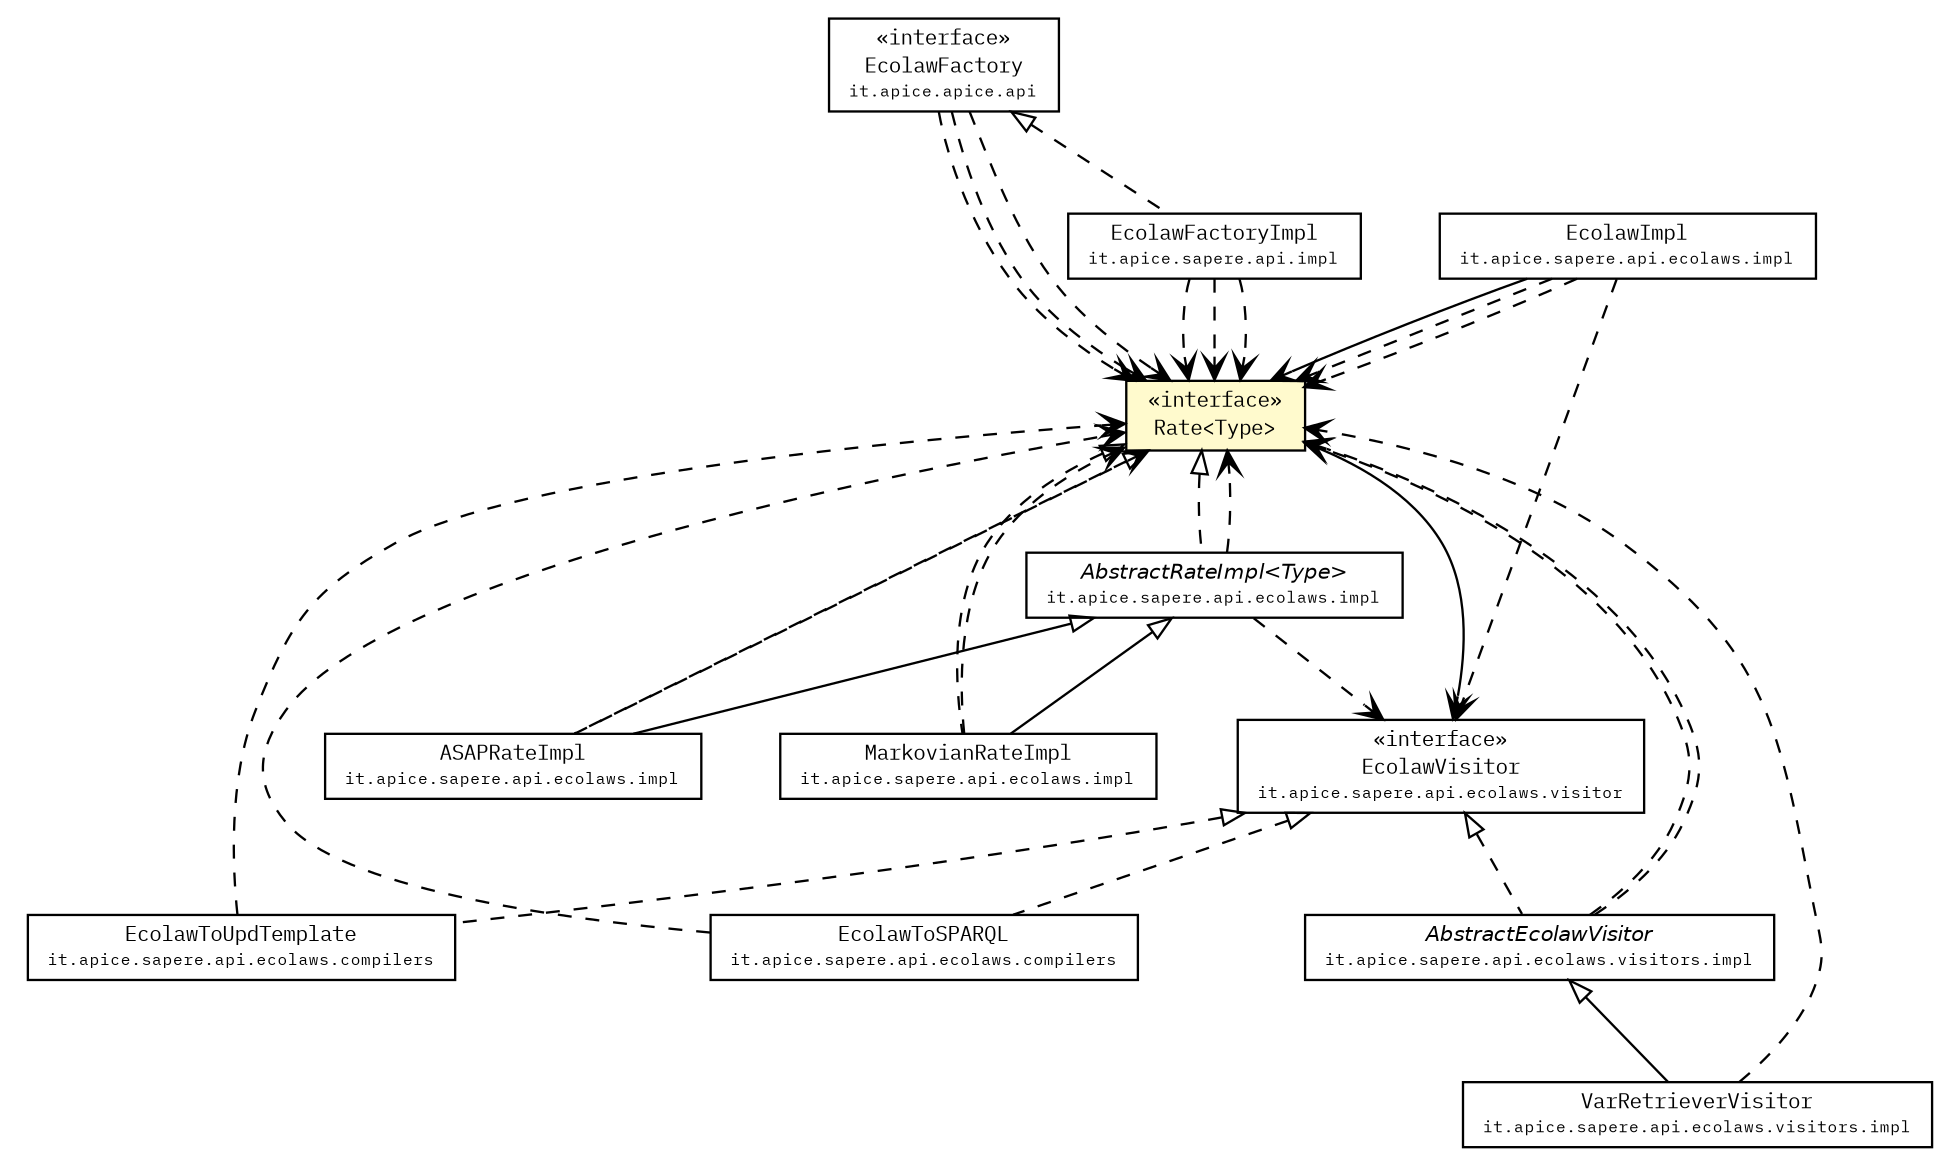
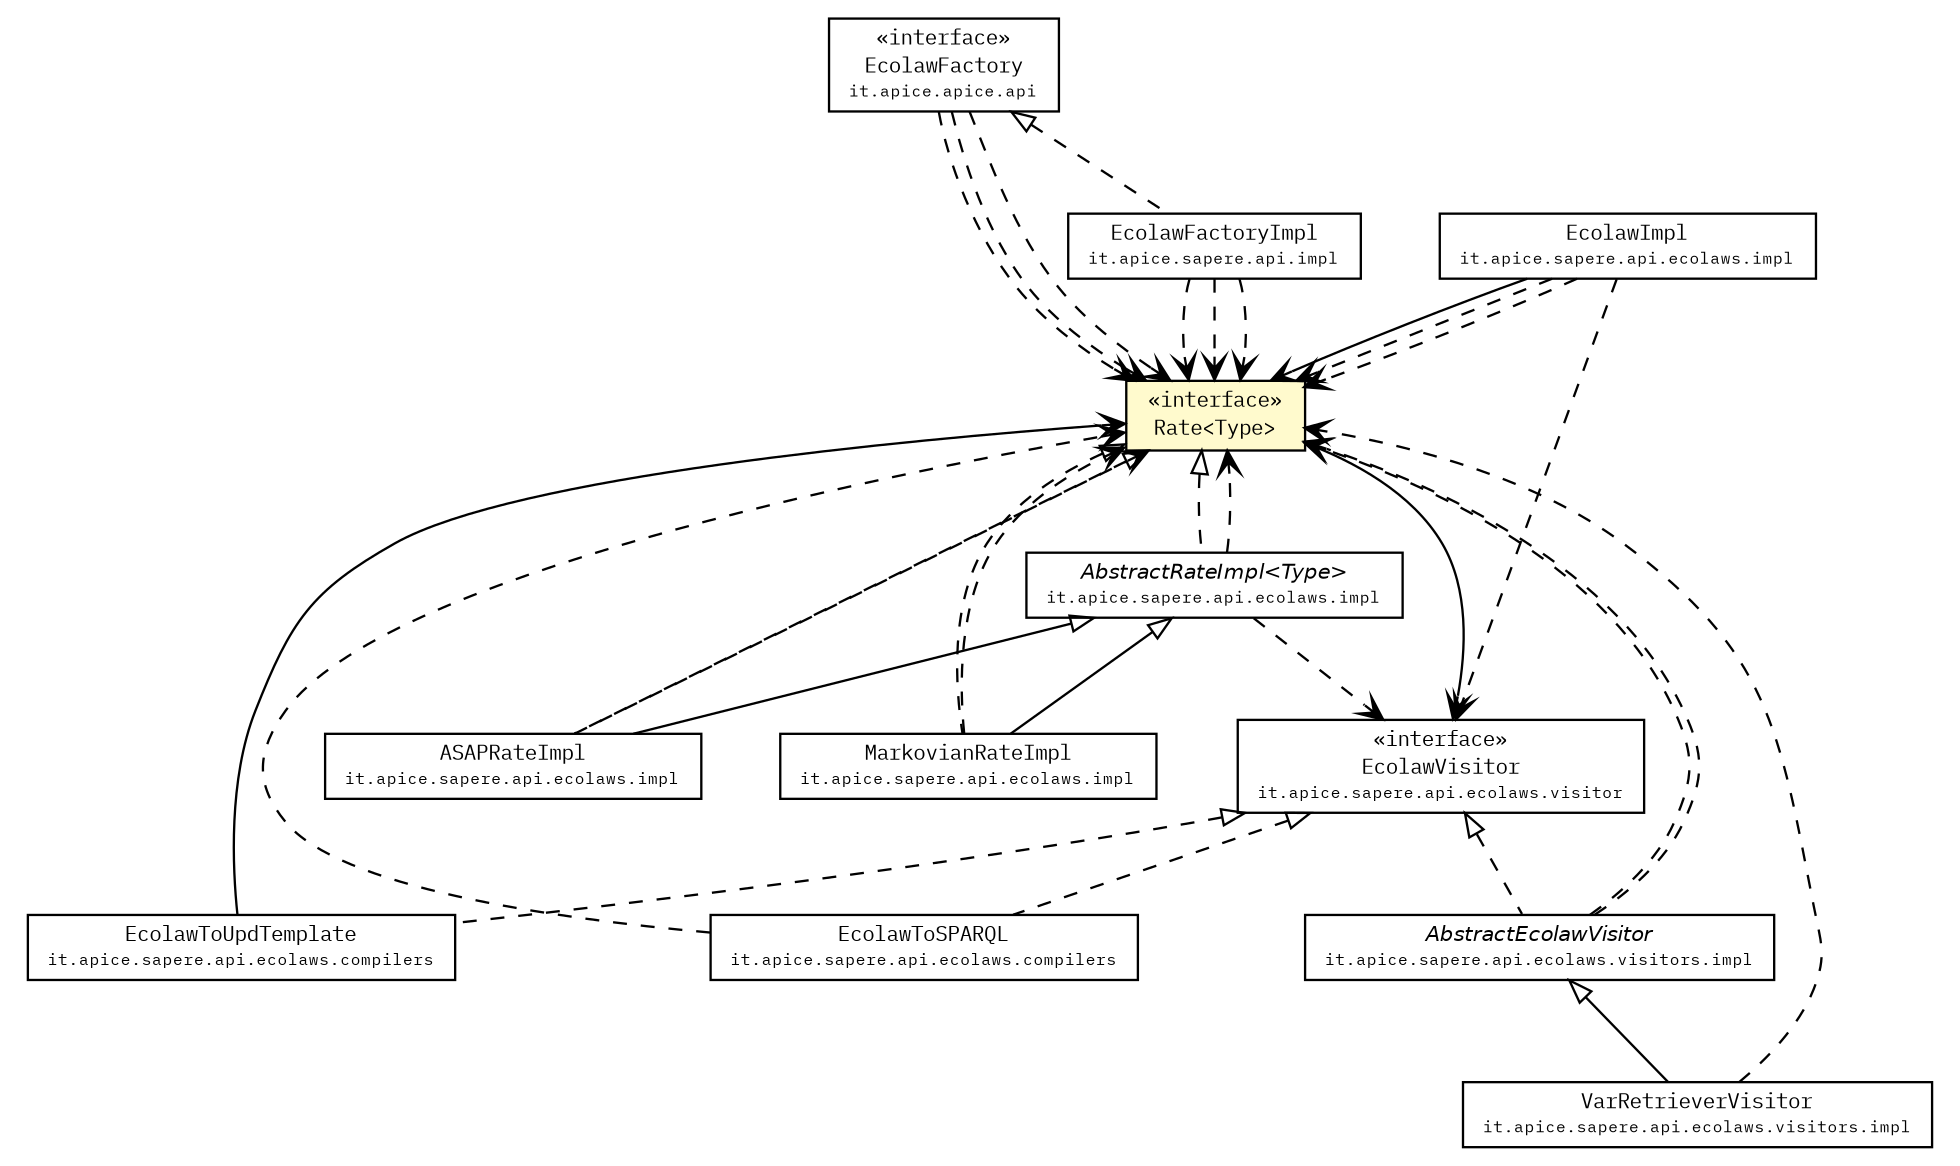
(532, 498) -> (532, 498)
